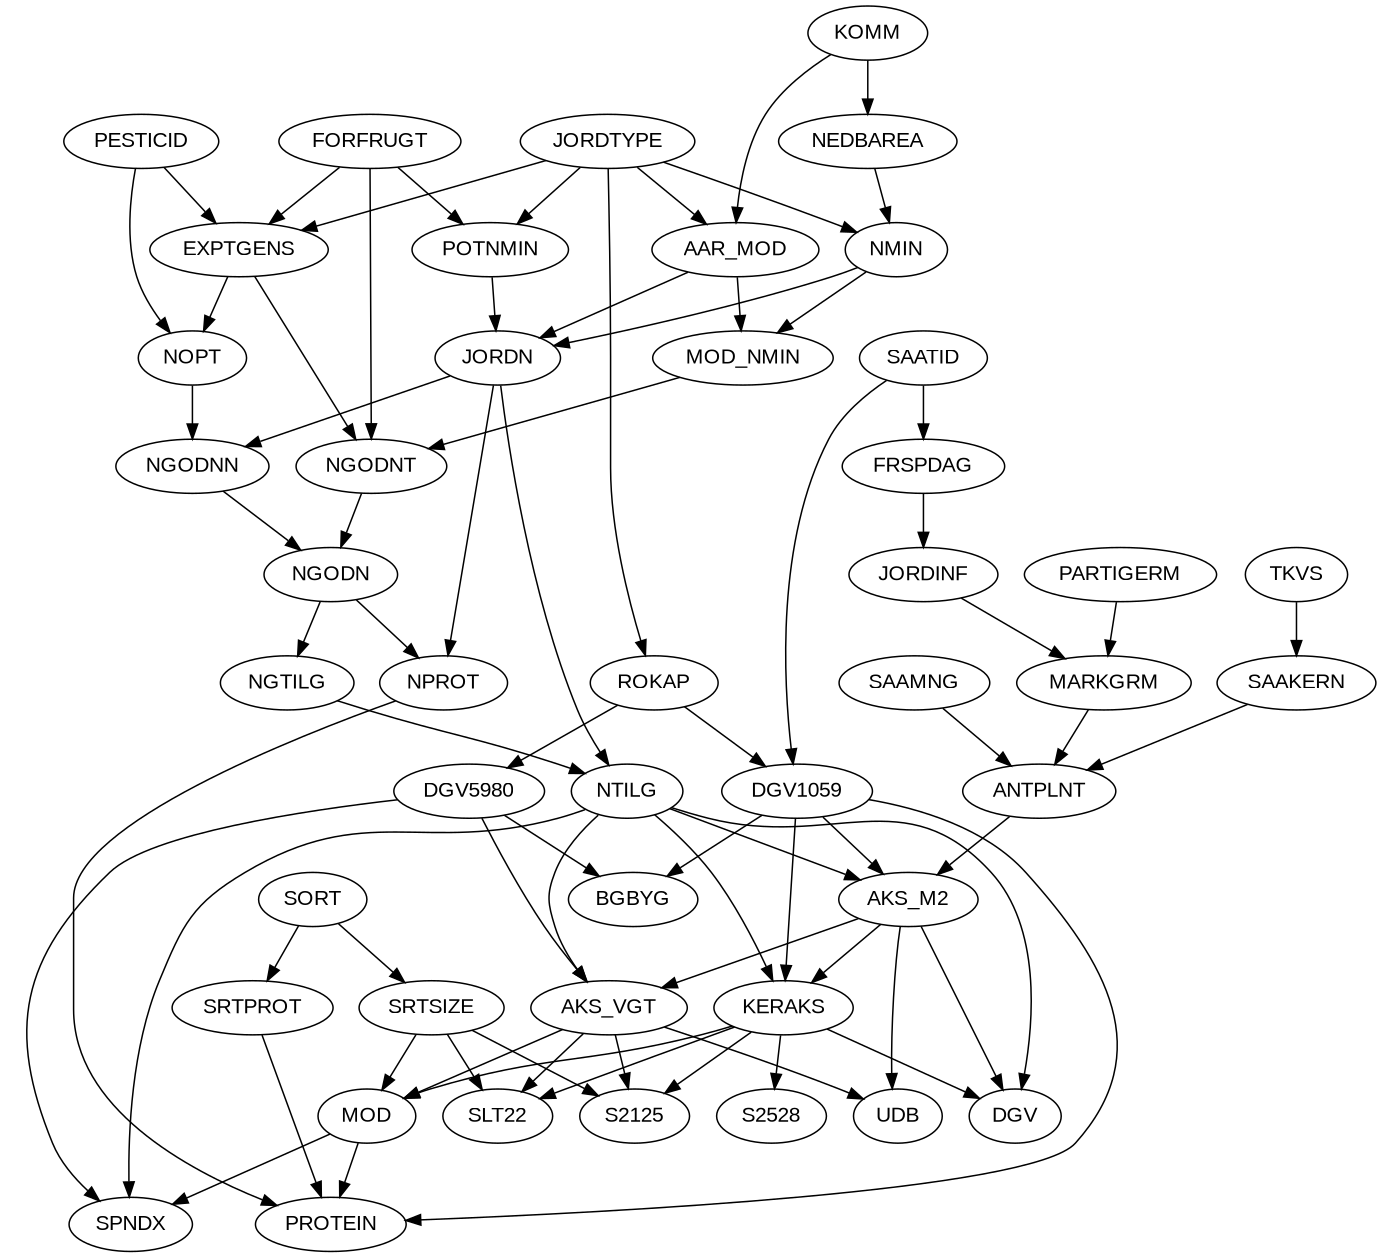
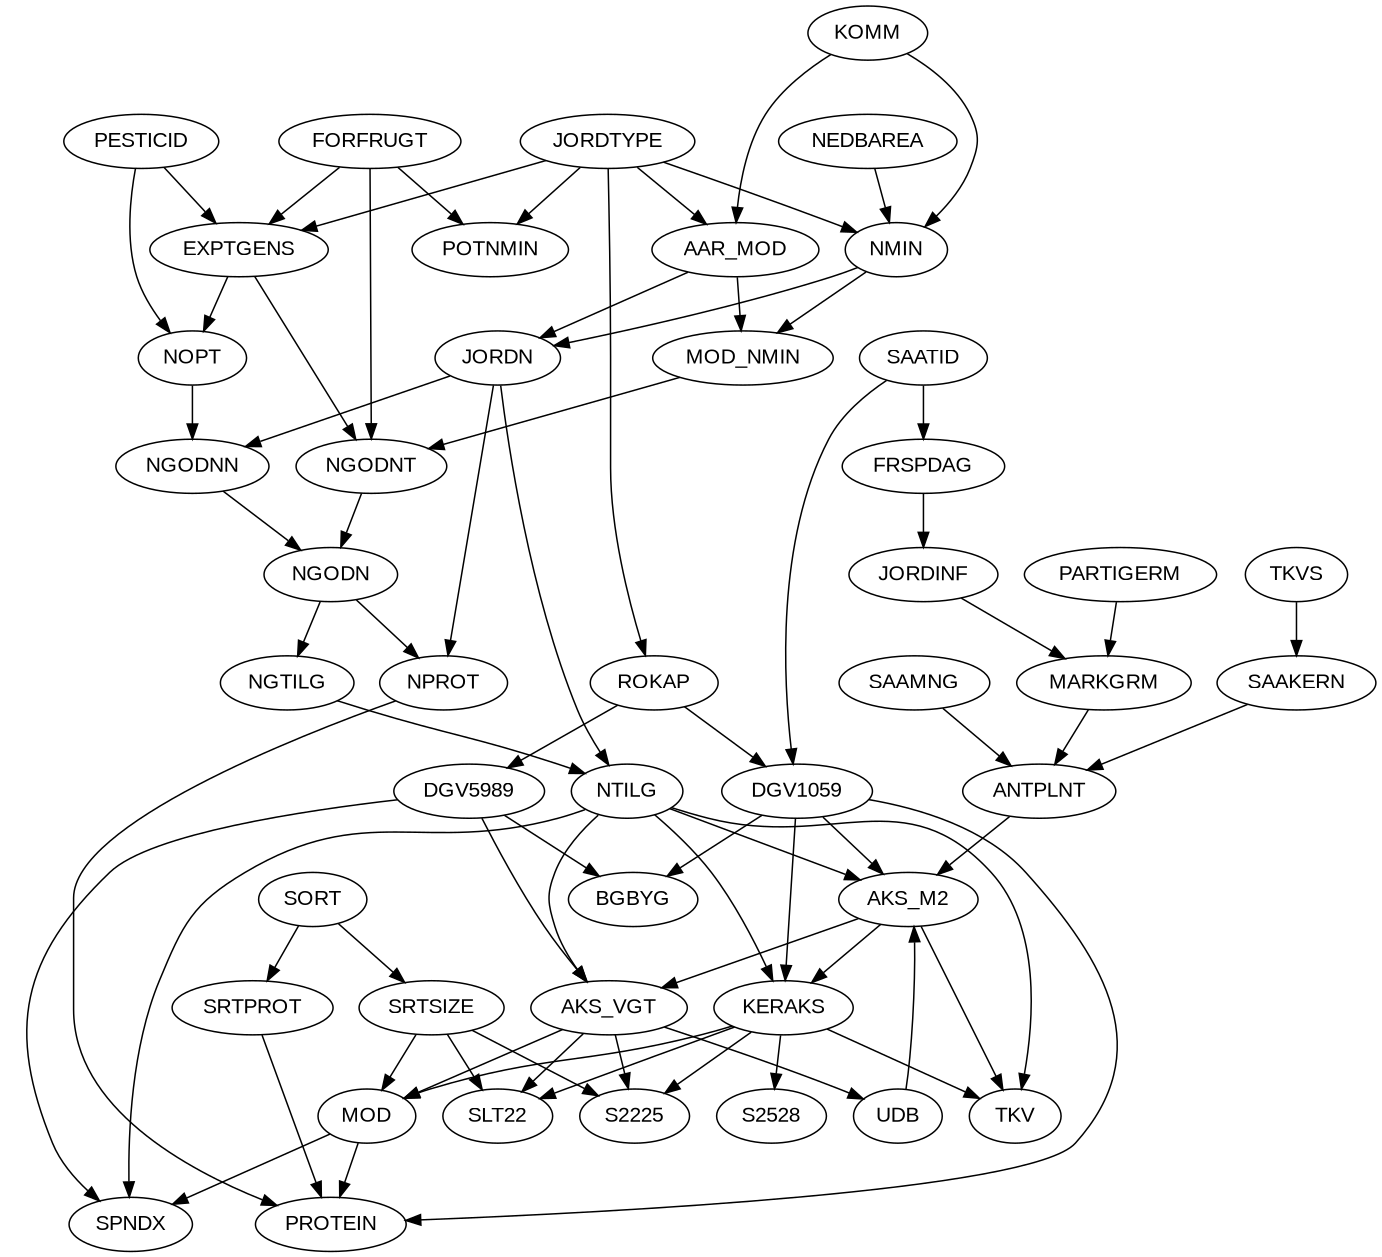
(868, 80) -> (975, 127)
(493, 296) -> none
(469, 791) -> (469, 791)
(893, 1000) -> (913, 1016)
(635, 1116) -> (635, 1116)
(1015, 1116) -> (1015, 1116)
